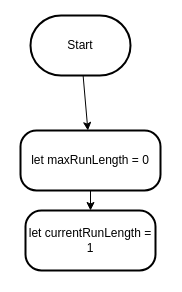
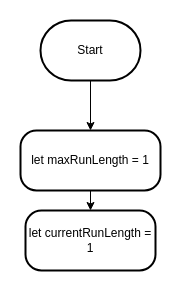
(81, 46) -> (91, 51)
(91, 161) -> (91, 161)
